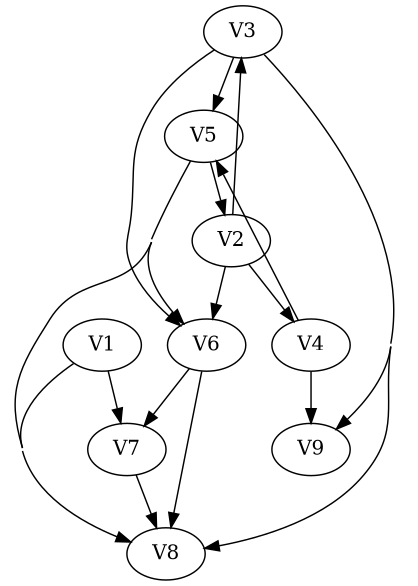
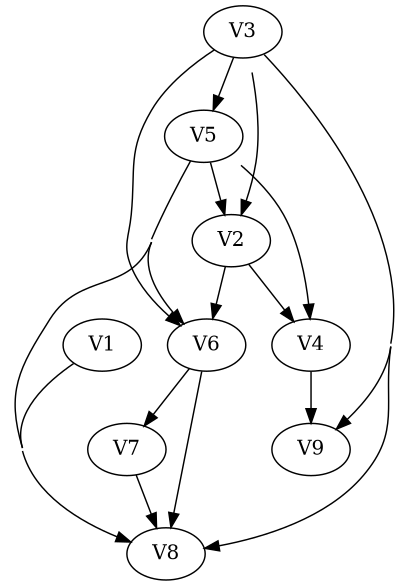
(237, 144) -> (258, 137)
(261, 247) -> (290, 227)
(113, 390) -> none
